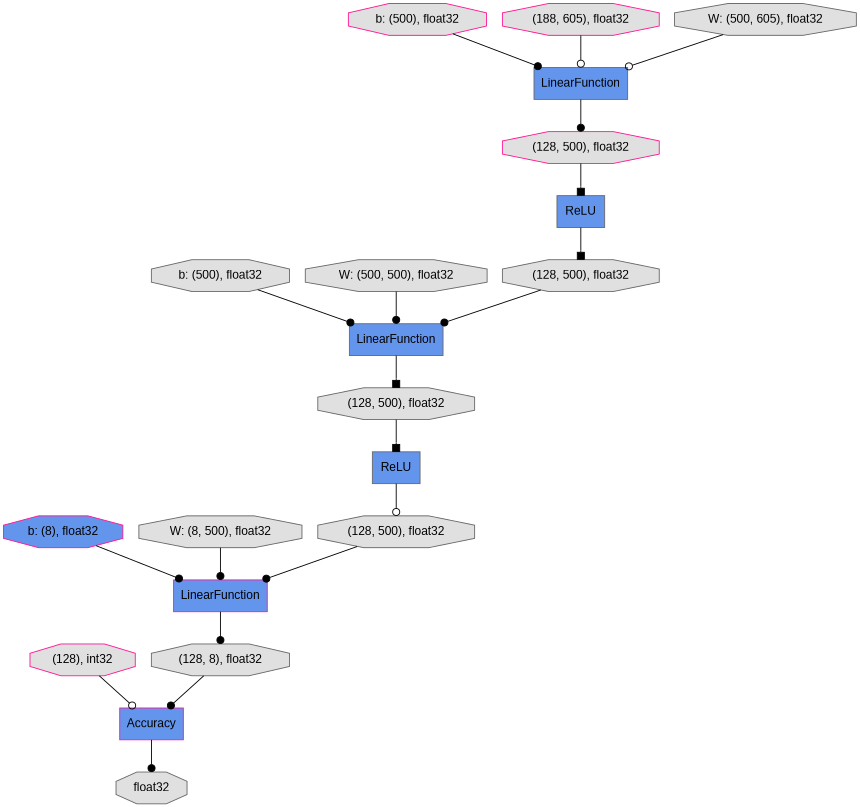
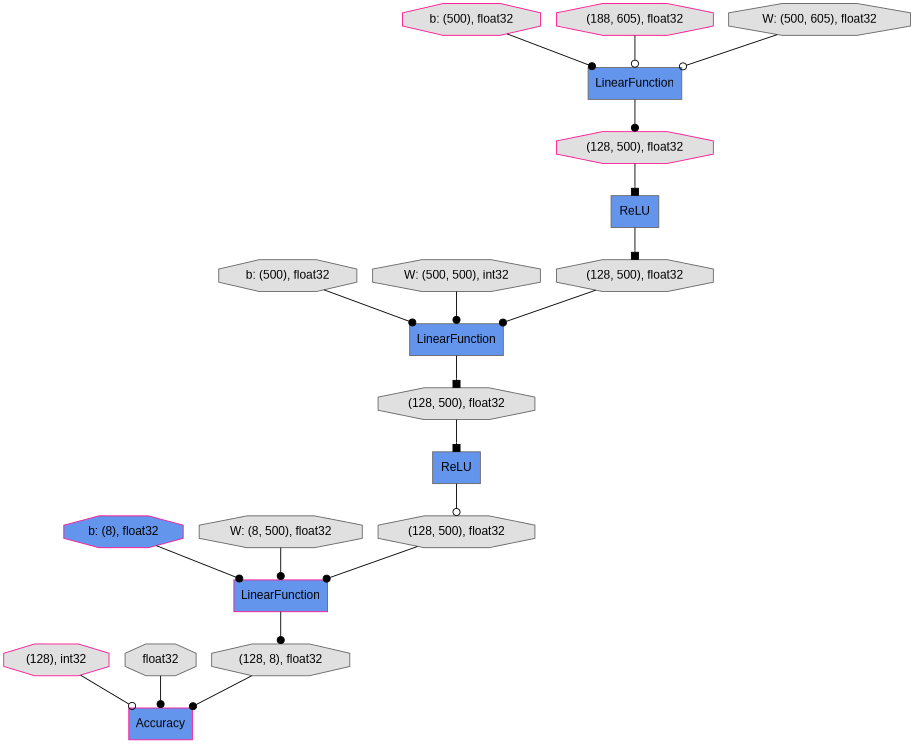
(396, 276) -> (457, 276)
(152, 752) -> (161, 688)
